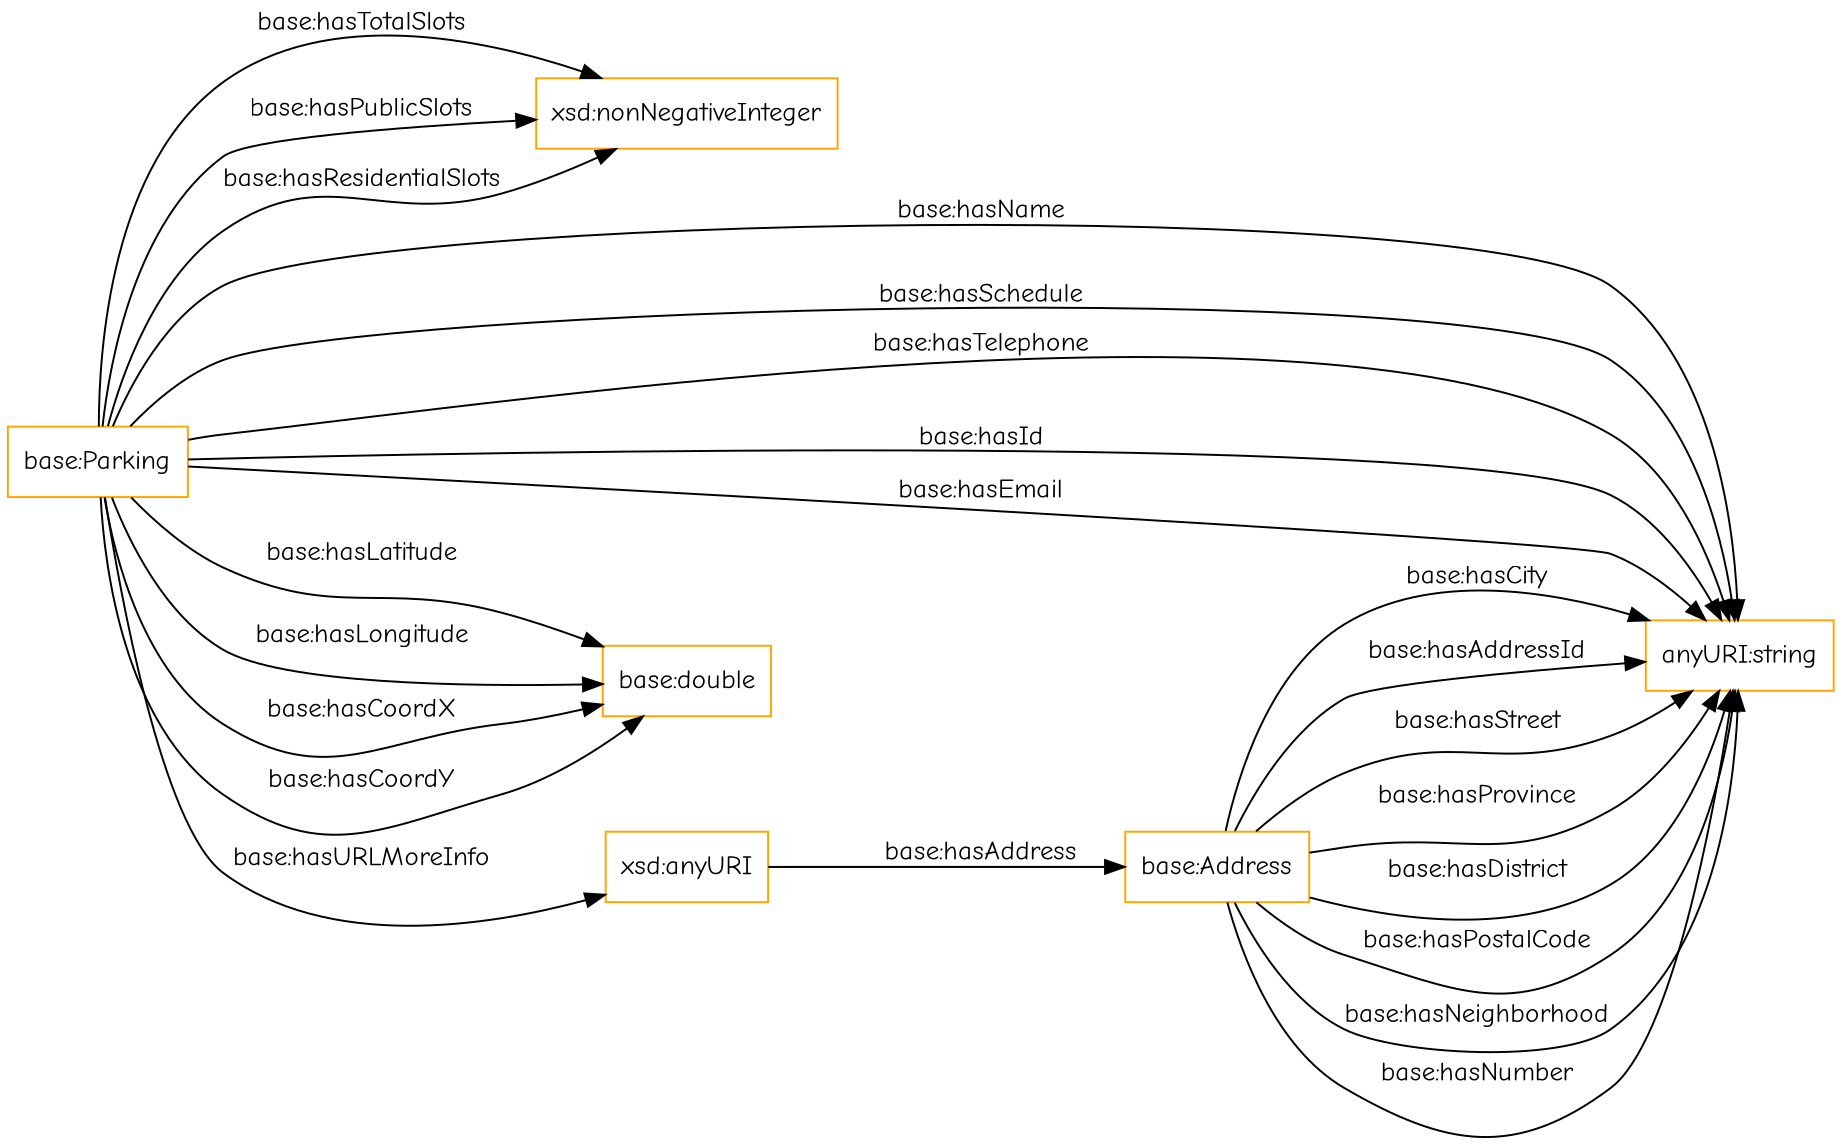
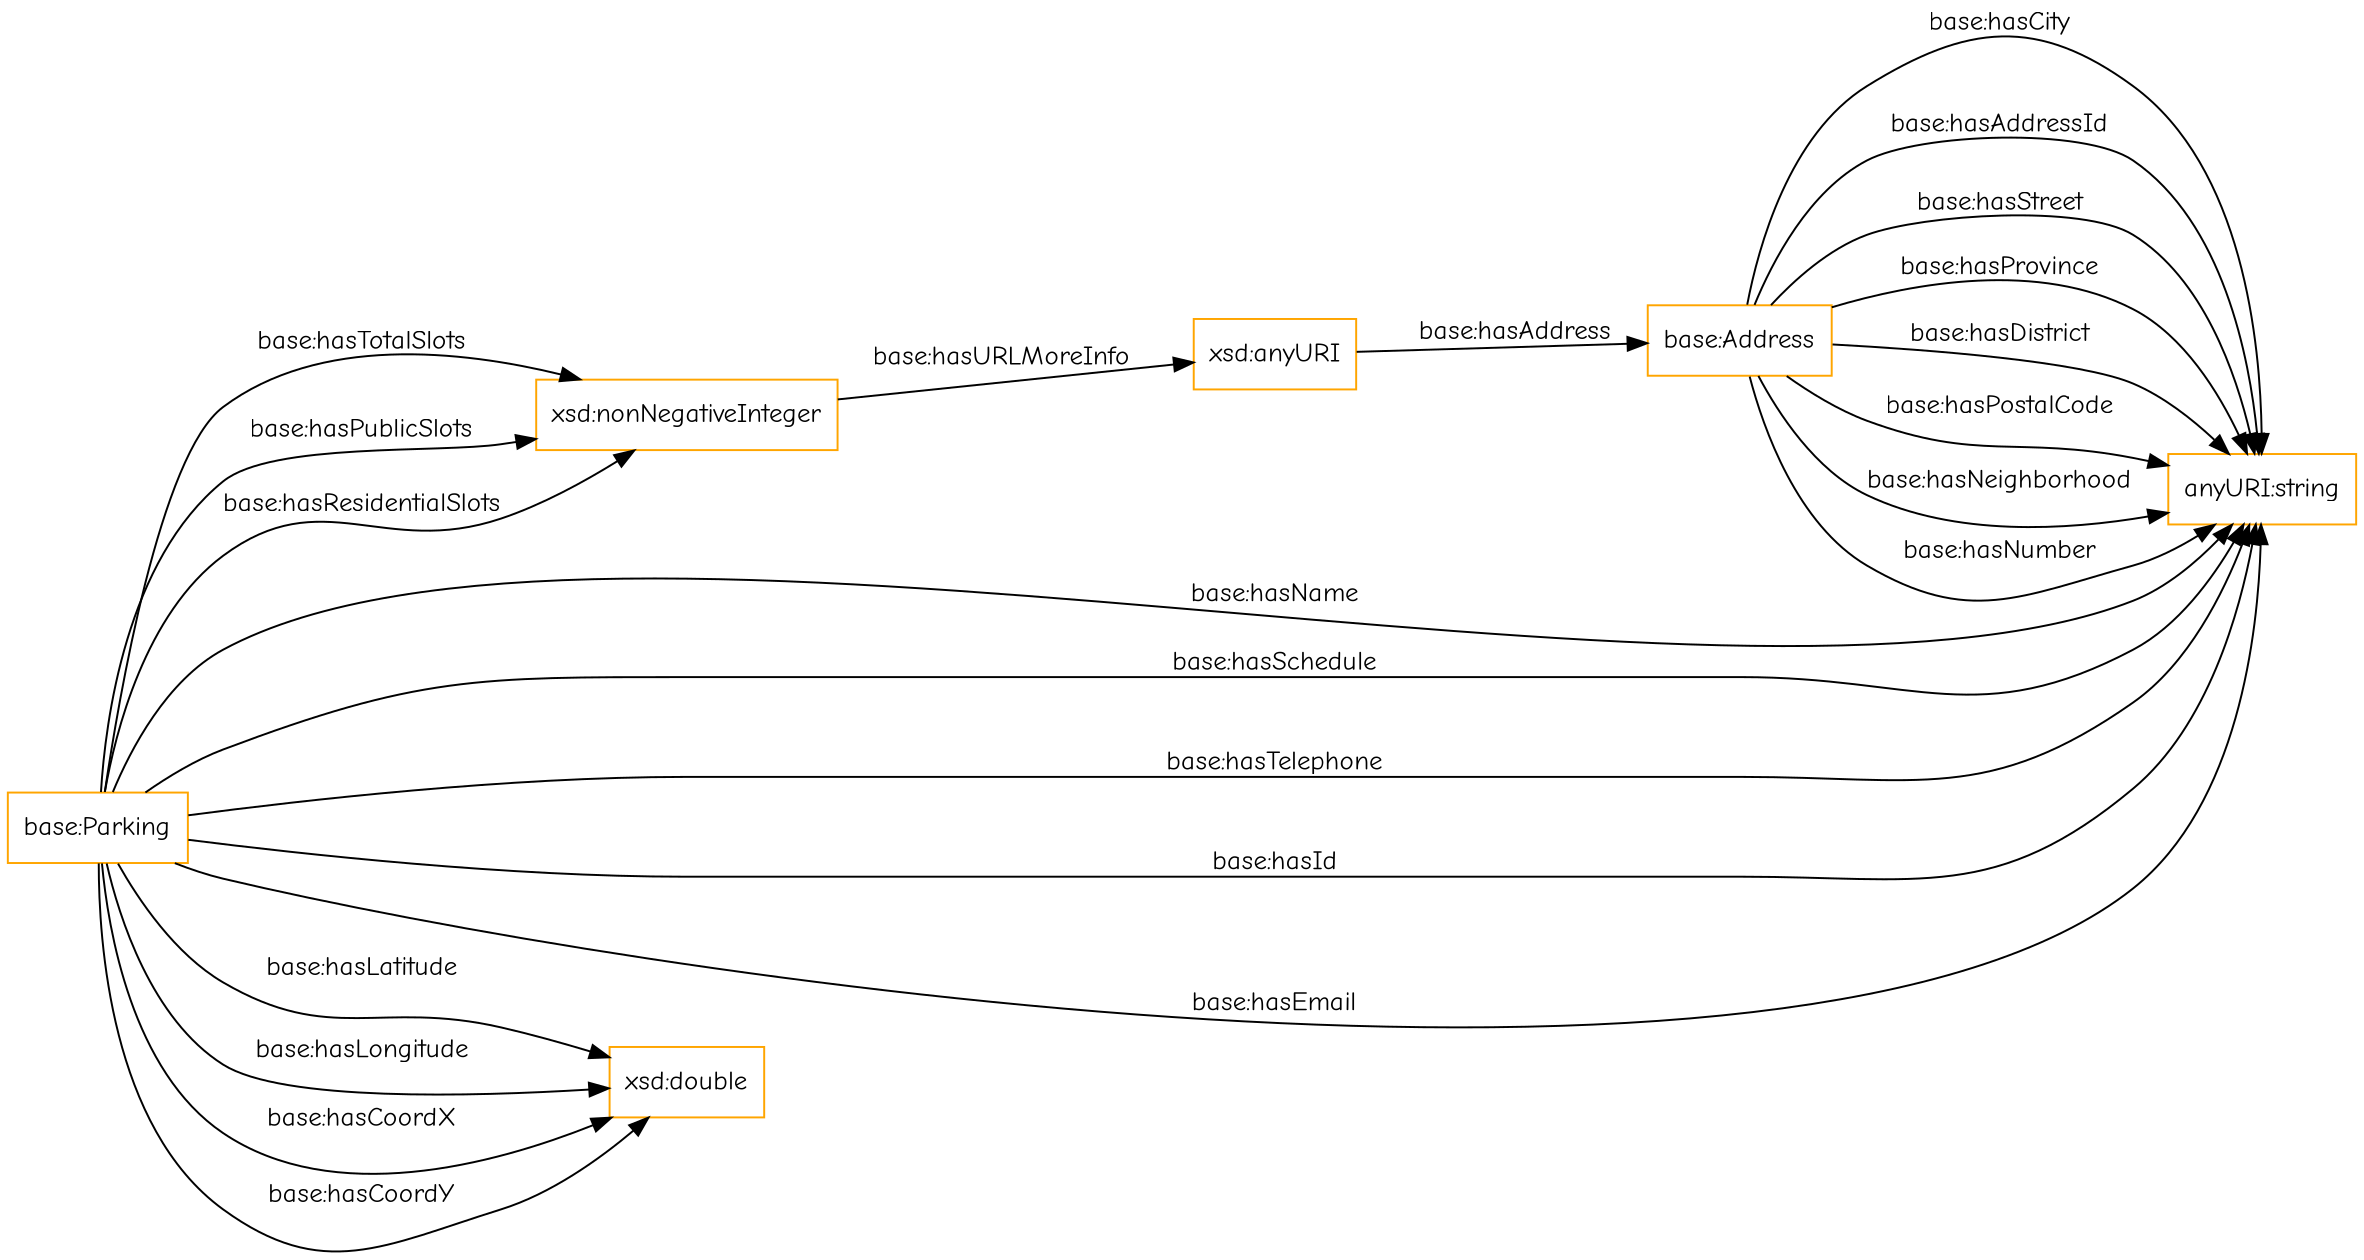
(687, 681) -> (687, 1082)
(216, 864) -> (1006, 382)
